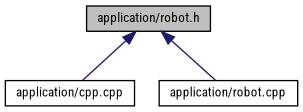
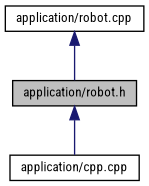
(193, 60) -> (75, 63)
